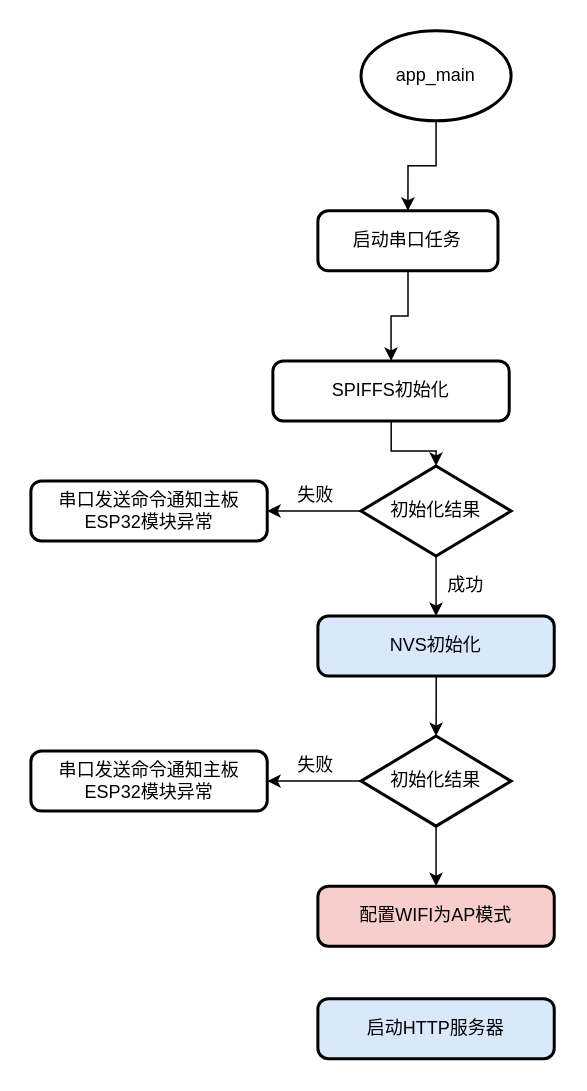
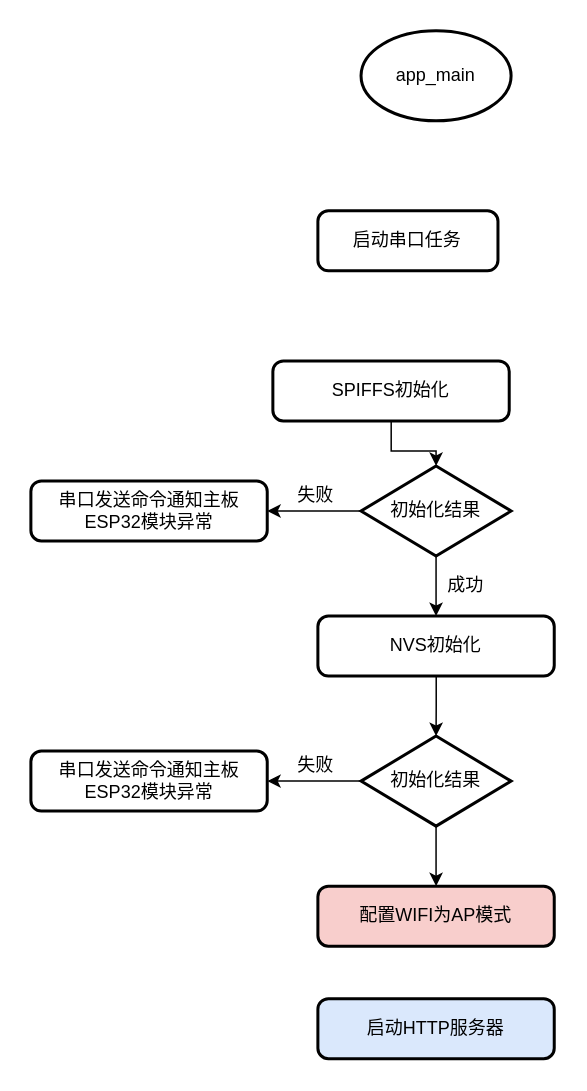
(427, 166) -> none
(405, 316) -> none
(436, 646) -> (436, 646)
